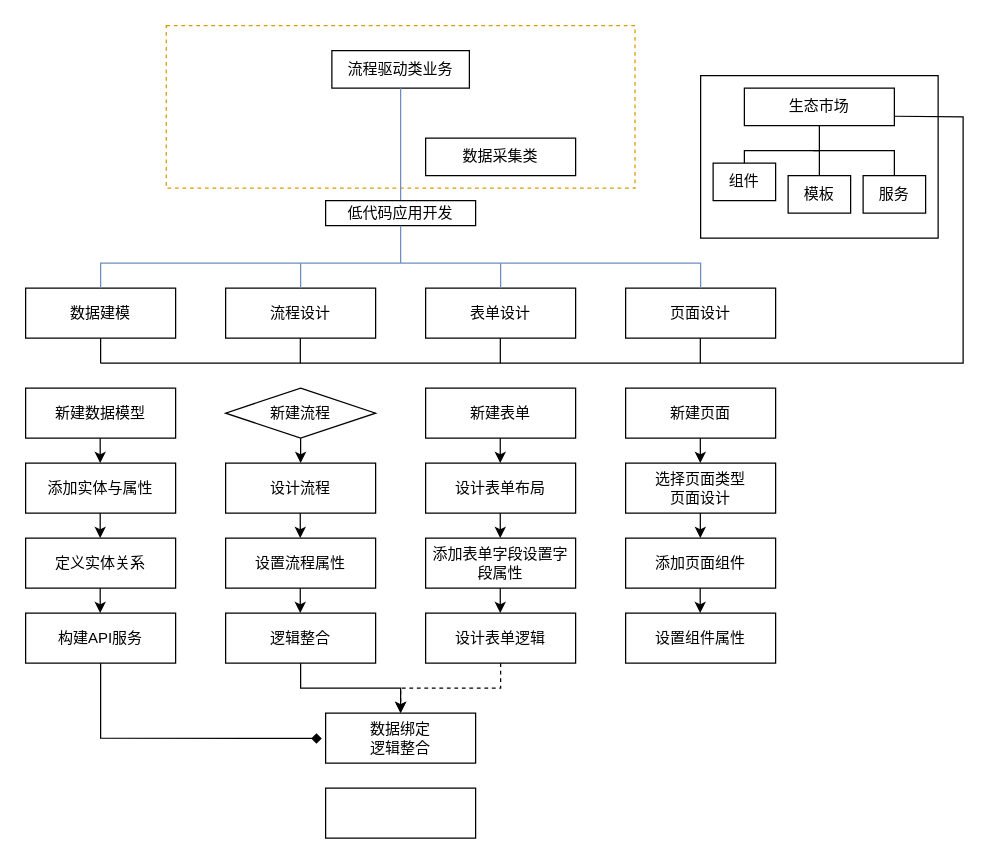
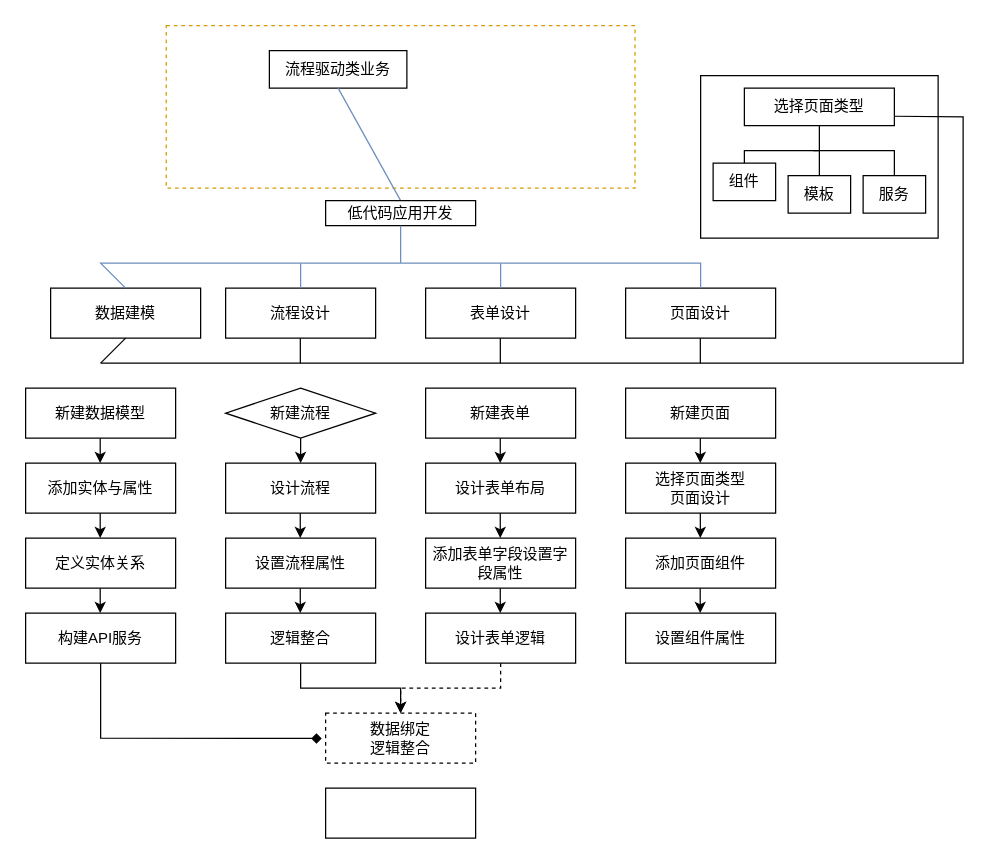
(401, 69) -> (338, 69)
(819, 107) -> (819, 107)
(501, 157) -> none
(101, 313) -> (126, 313)
(401, 738) -> (401, 738)
